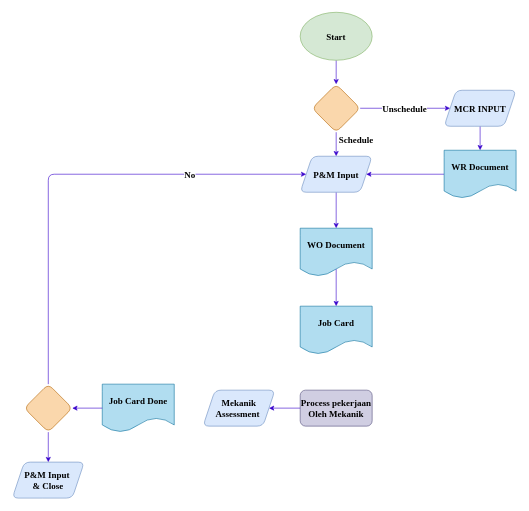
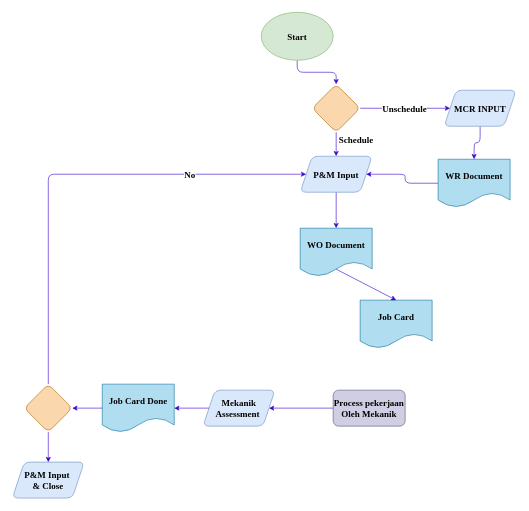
(336, 36) -> (297, 36)
(480, 174) -> (474, 183)
(336, 330) -> (396, 324)
none -> (179, 408)
(336, 408) -> (369, 408)
